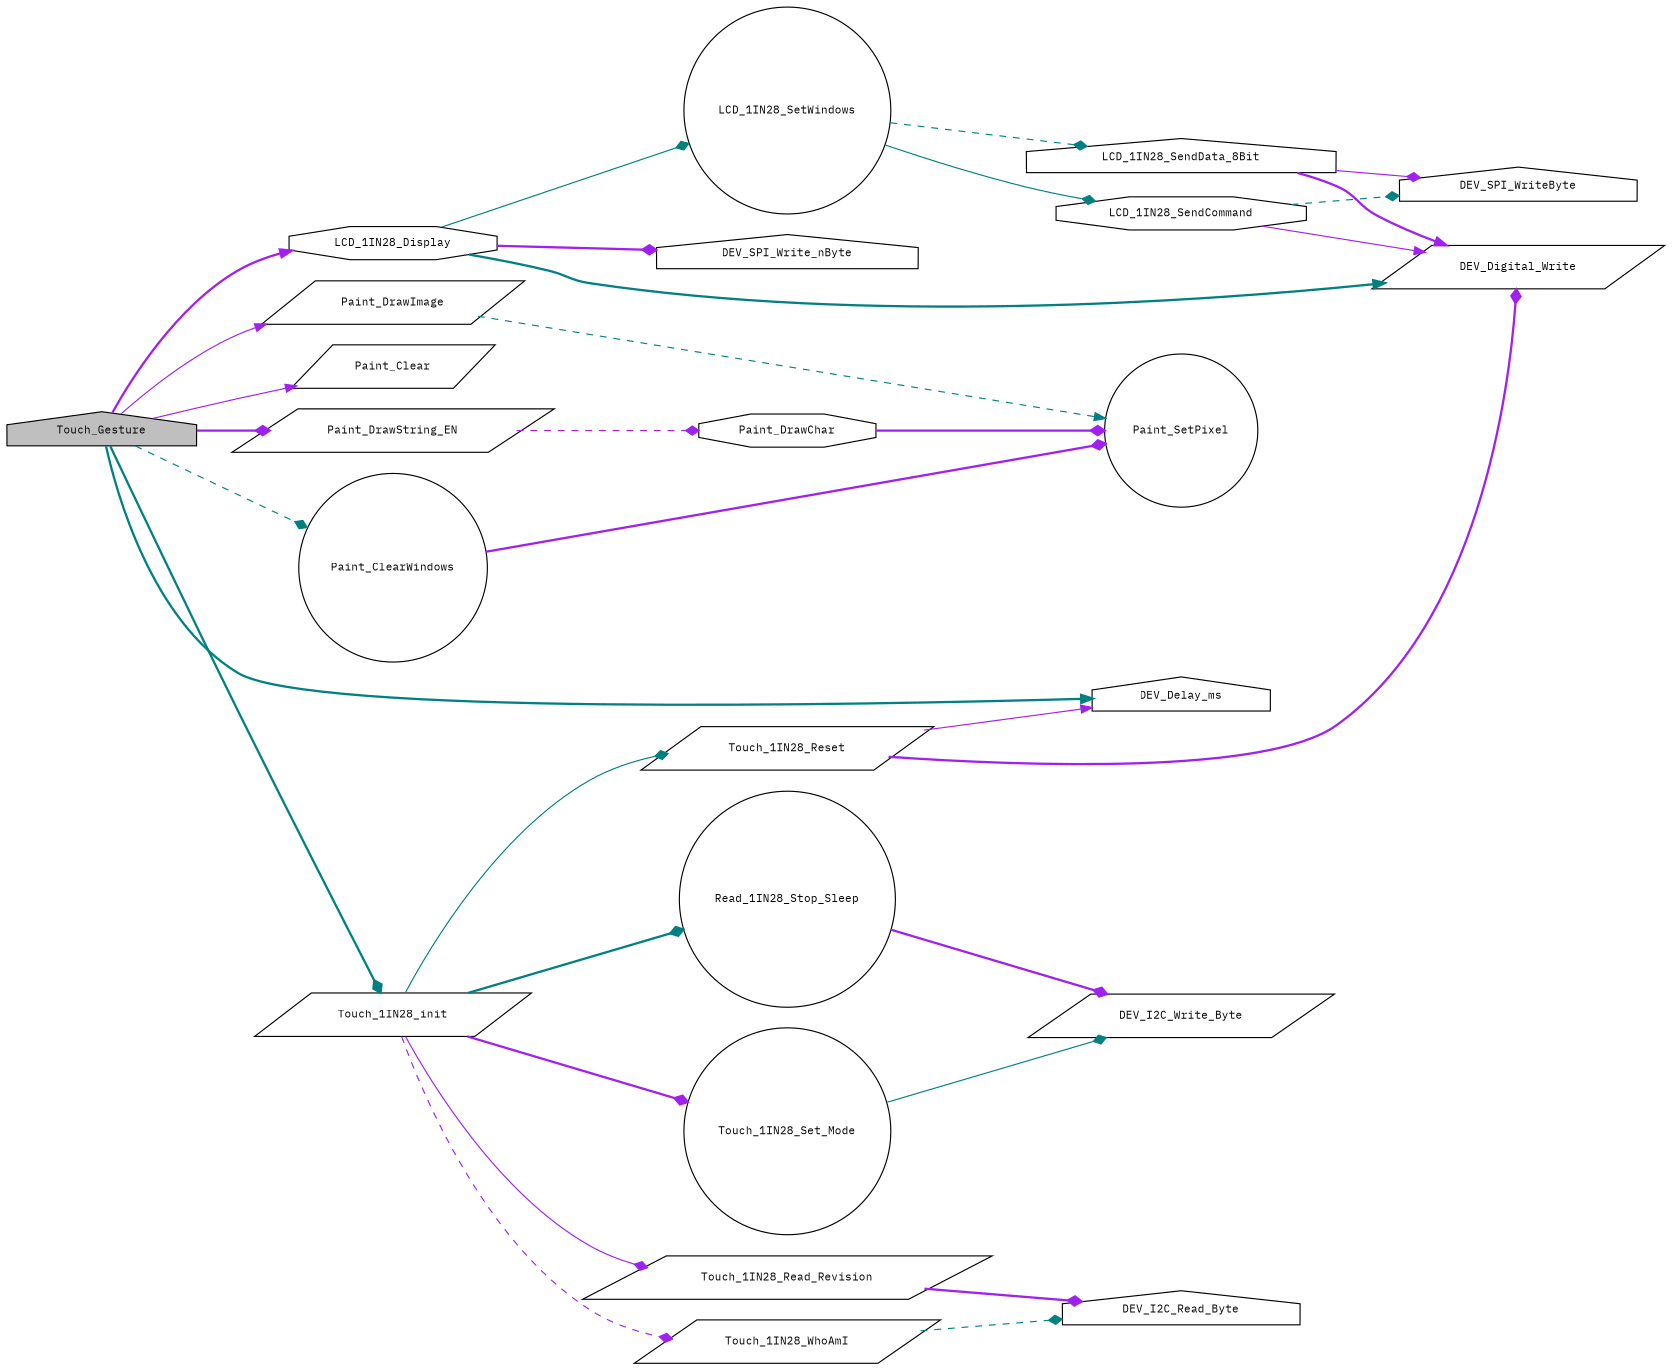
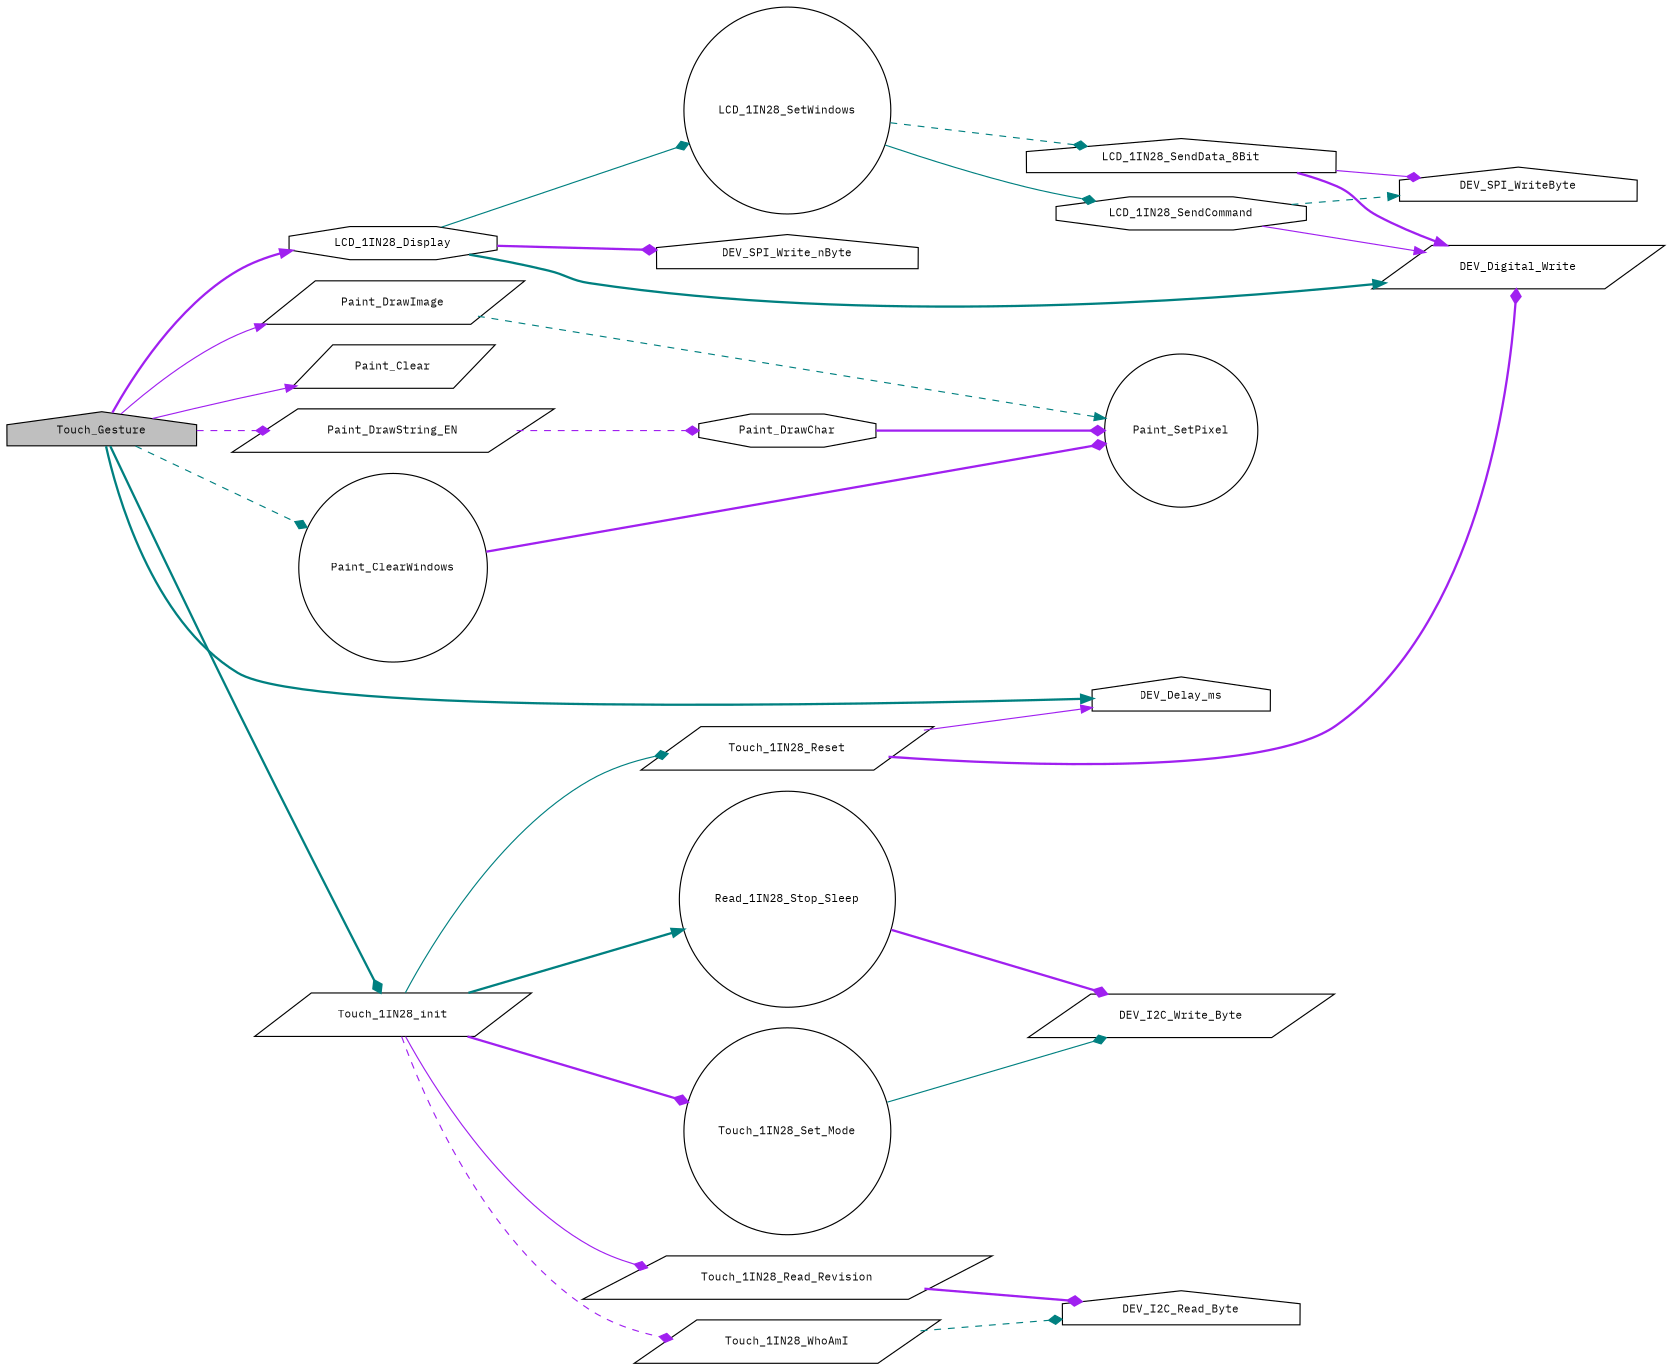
(1340, 201) -> (1340, 201)
(226, 431) -> (226, 431)
(570, 963) -> (570, 963)
